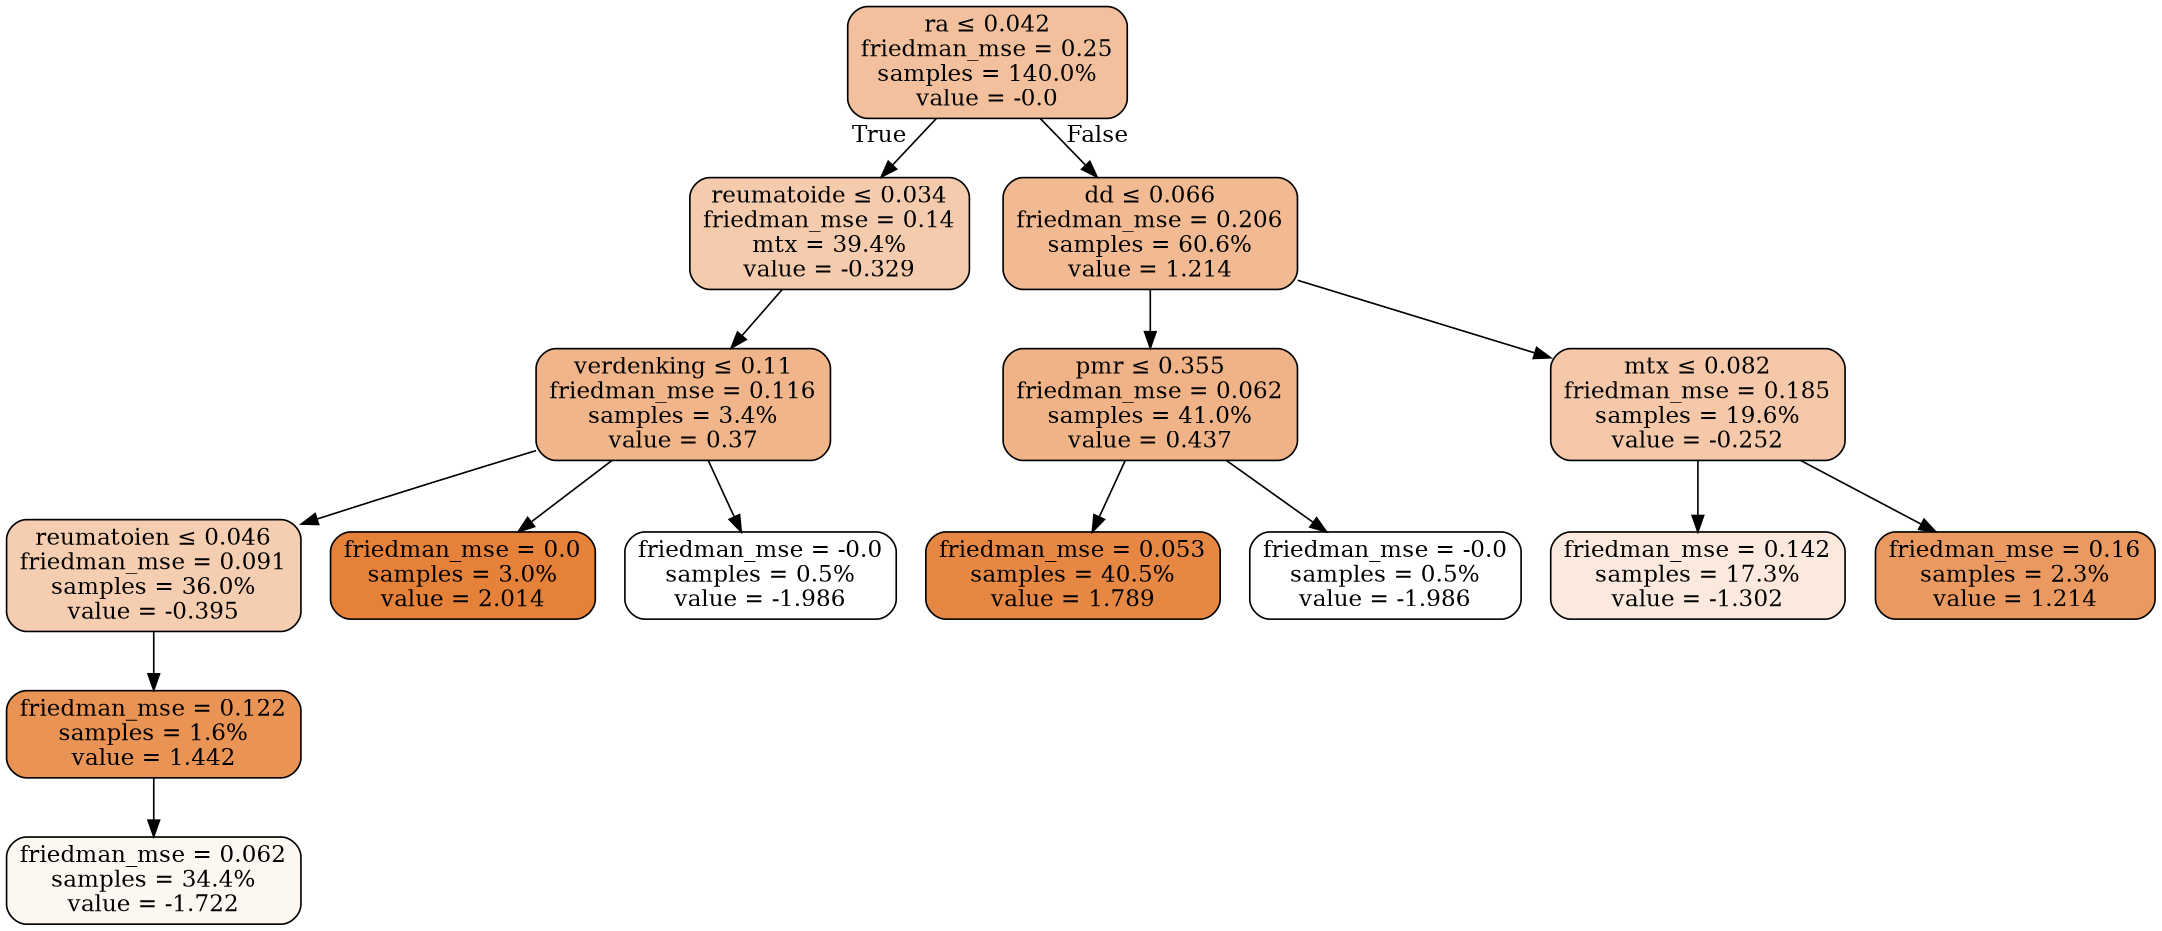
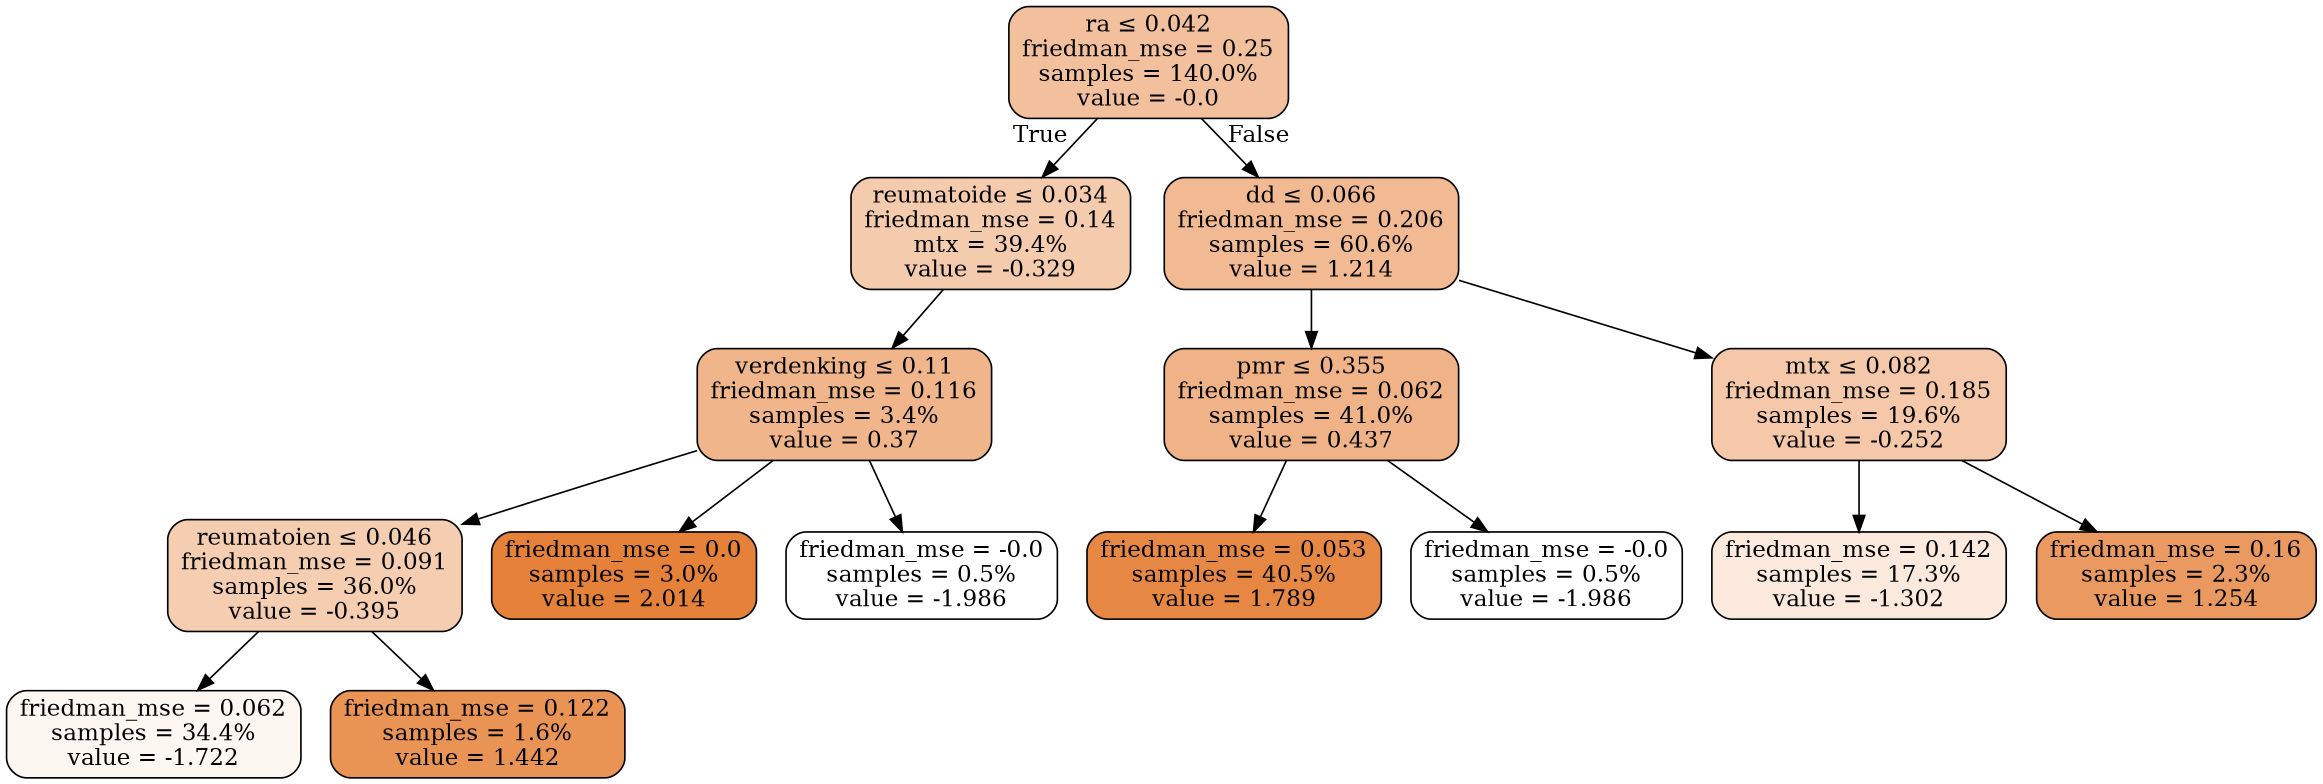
(2015, 599) -> (2176, 599)
(154, 799) -> (234, 655)
